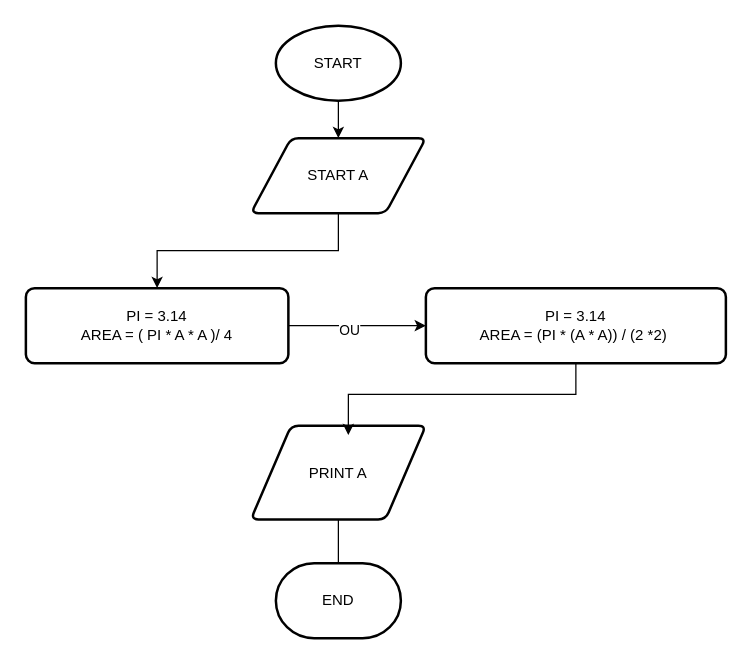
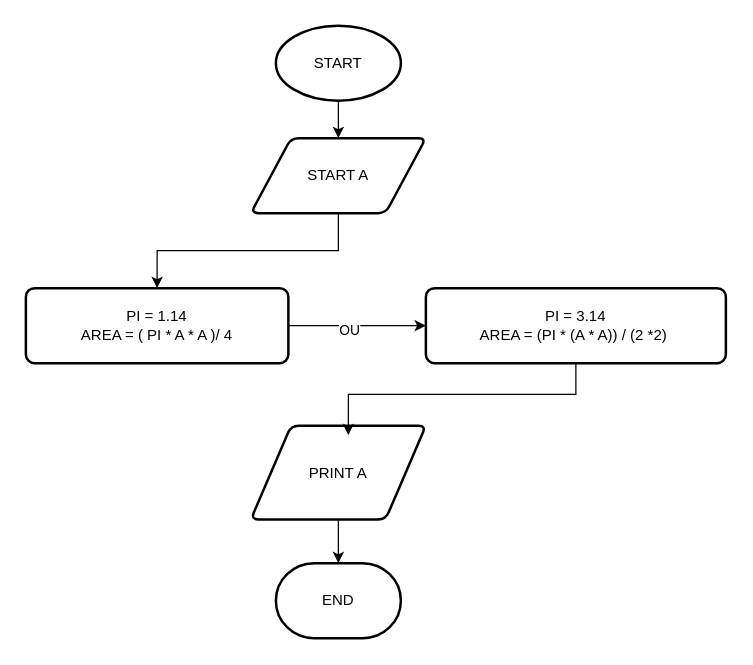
(157, 326) -> (157, 326)
(338, 556) -> (338, 553)
